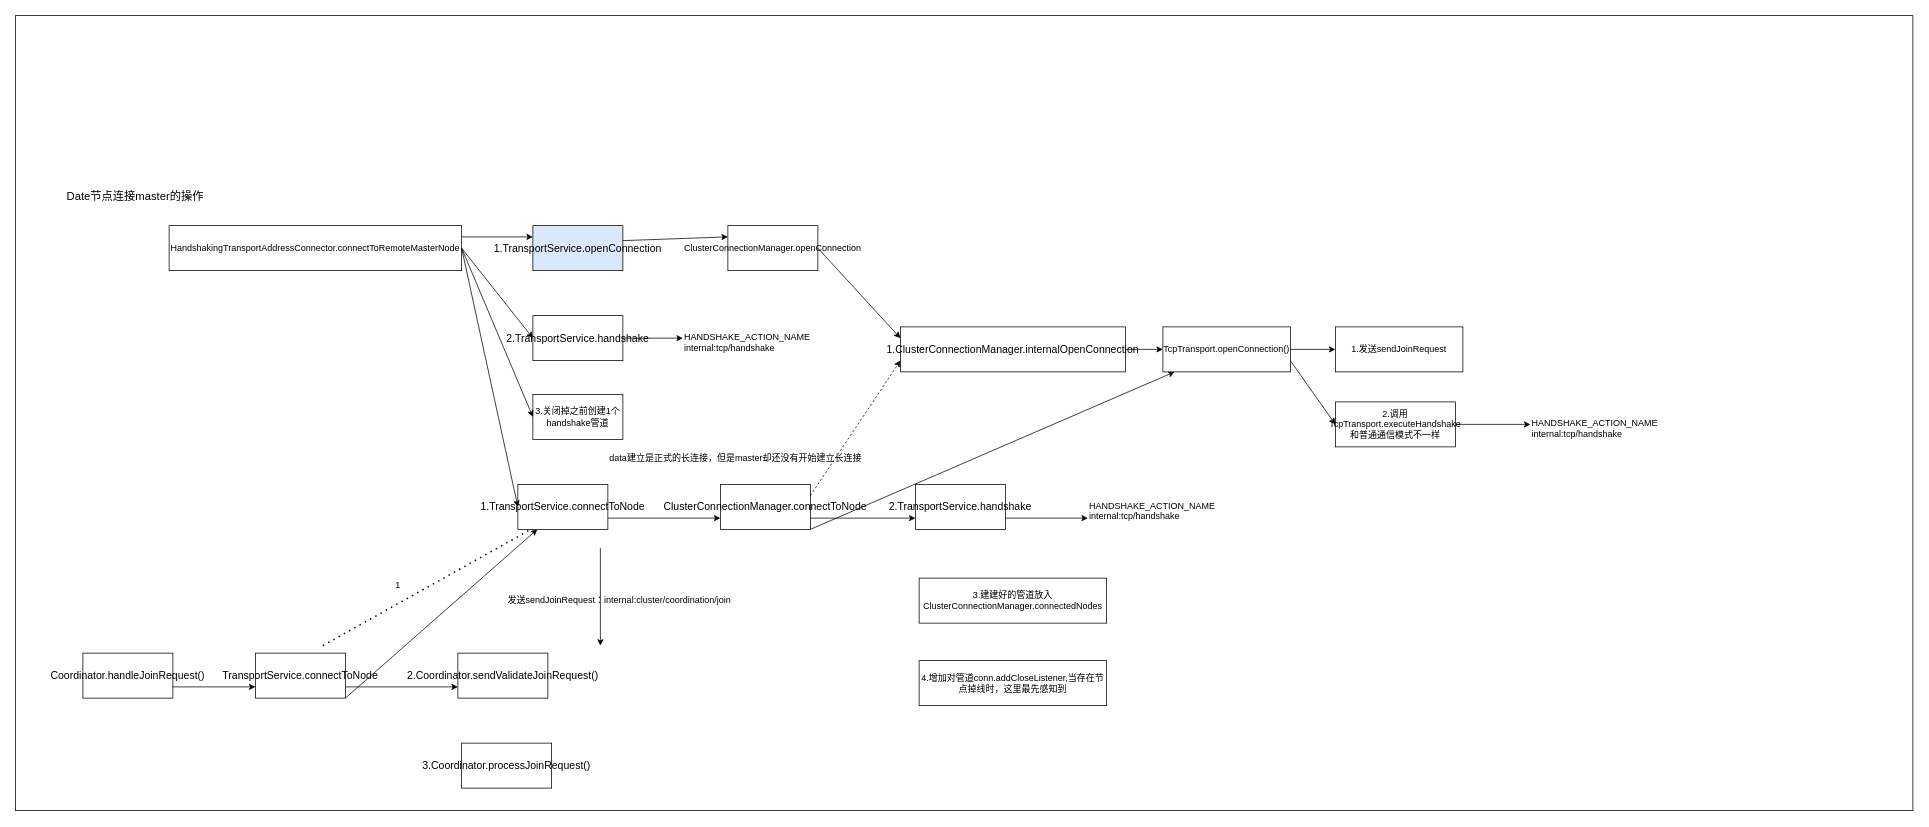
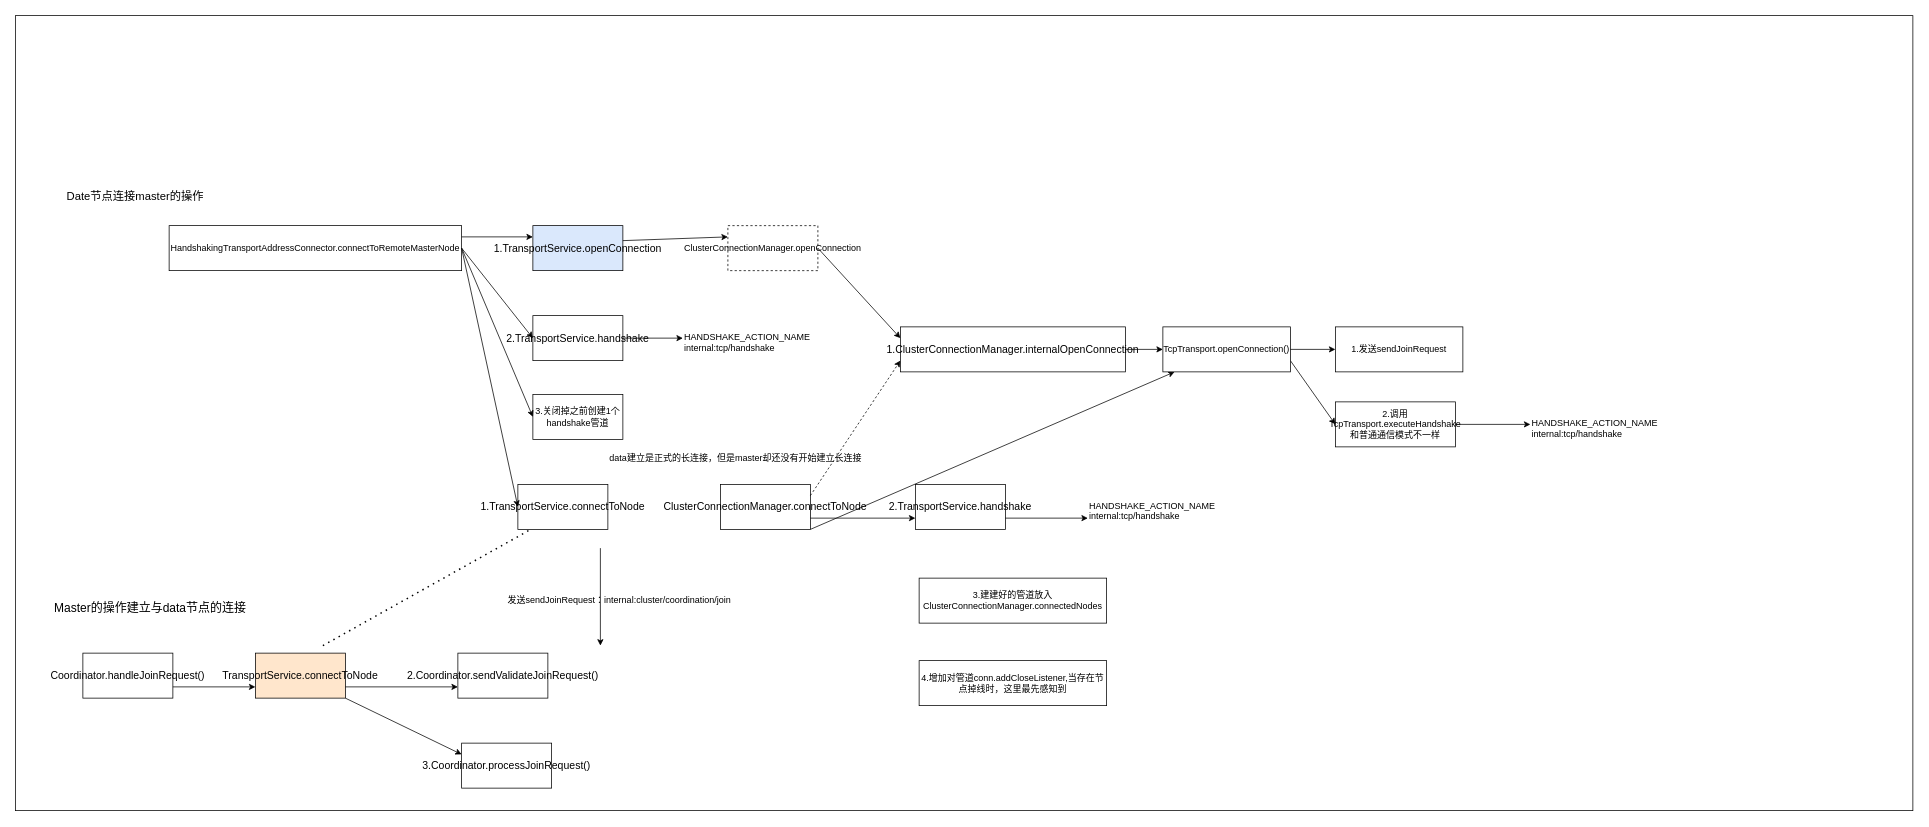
(773, 248) -> (773, 248)
(714, 518) -> none
(398, 585) -> none
none -> (150, 608)
(440, 615) -> (401, 725)
(300, 675) -> (300, 675)
